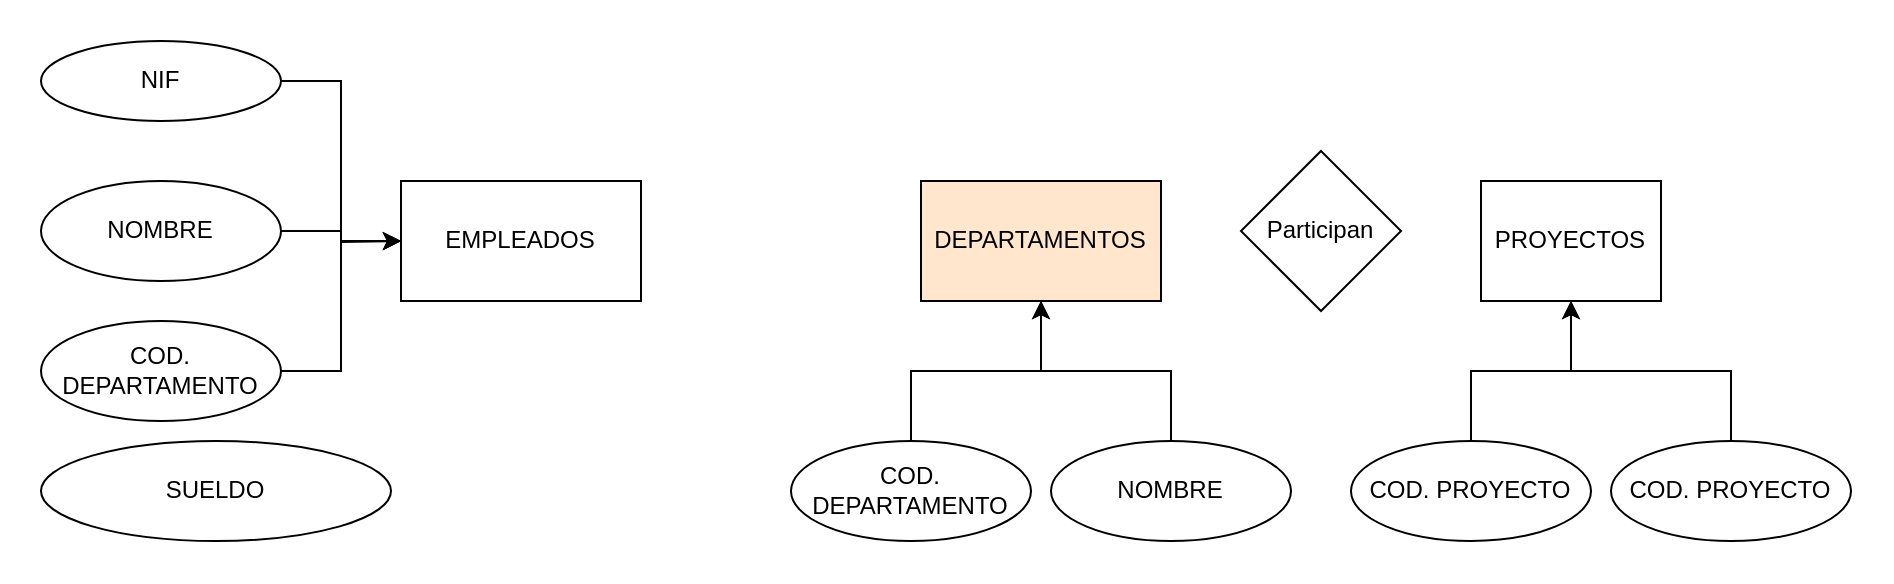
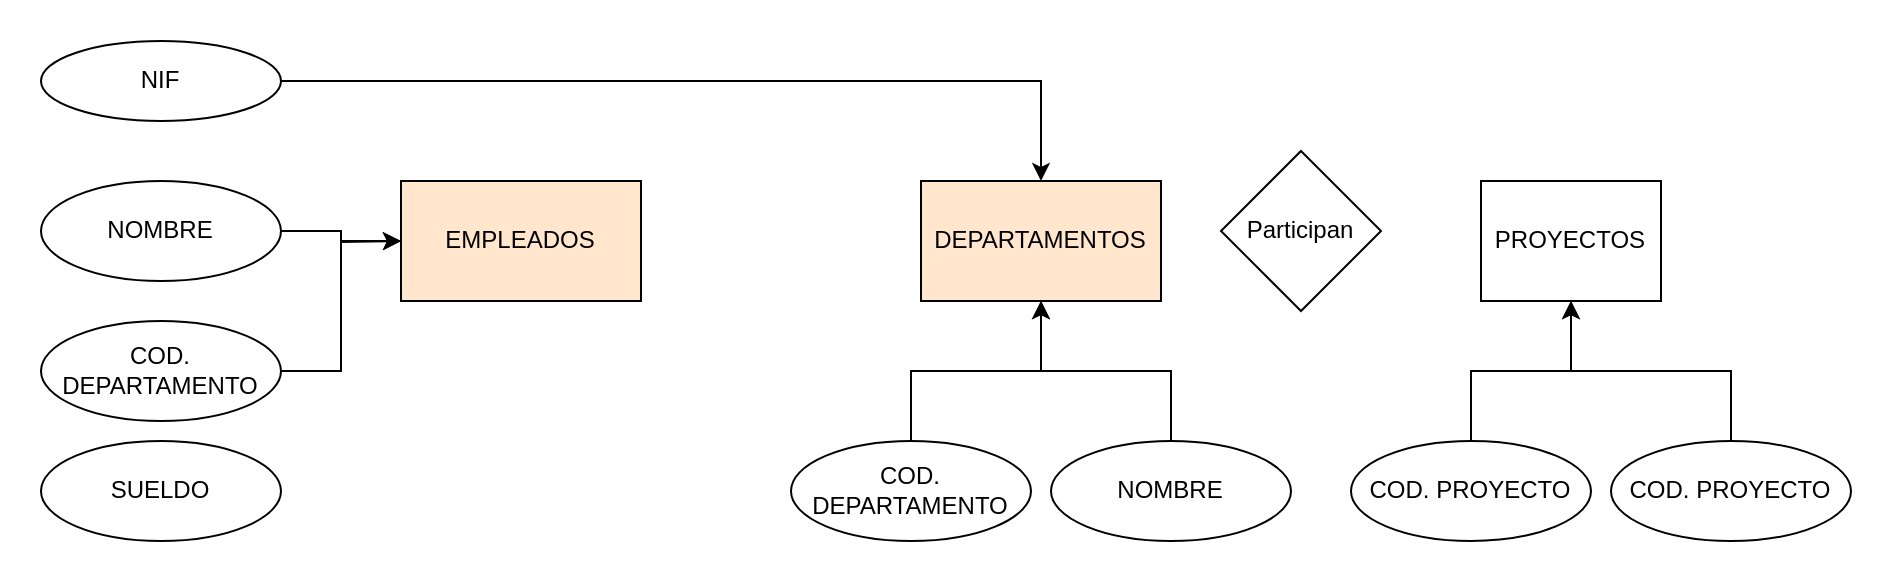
(341, 153) -> (733, 81)
(1321, 231) -> (1301, 231)
(521, 241) -> (521, 241)
(216, 491) -> (161, 491)
